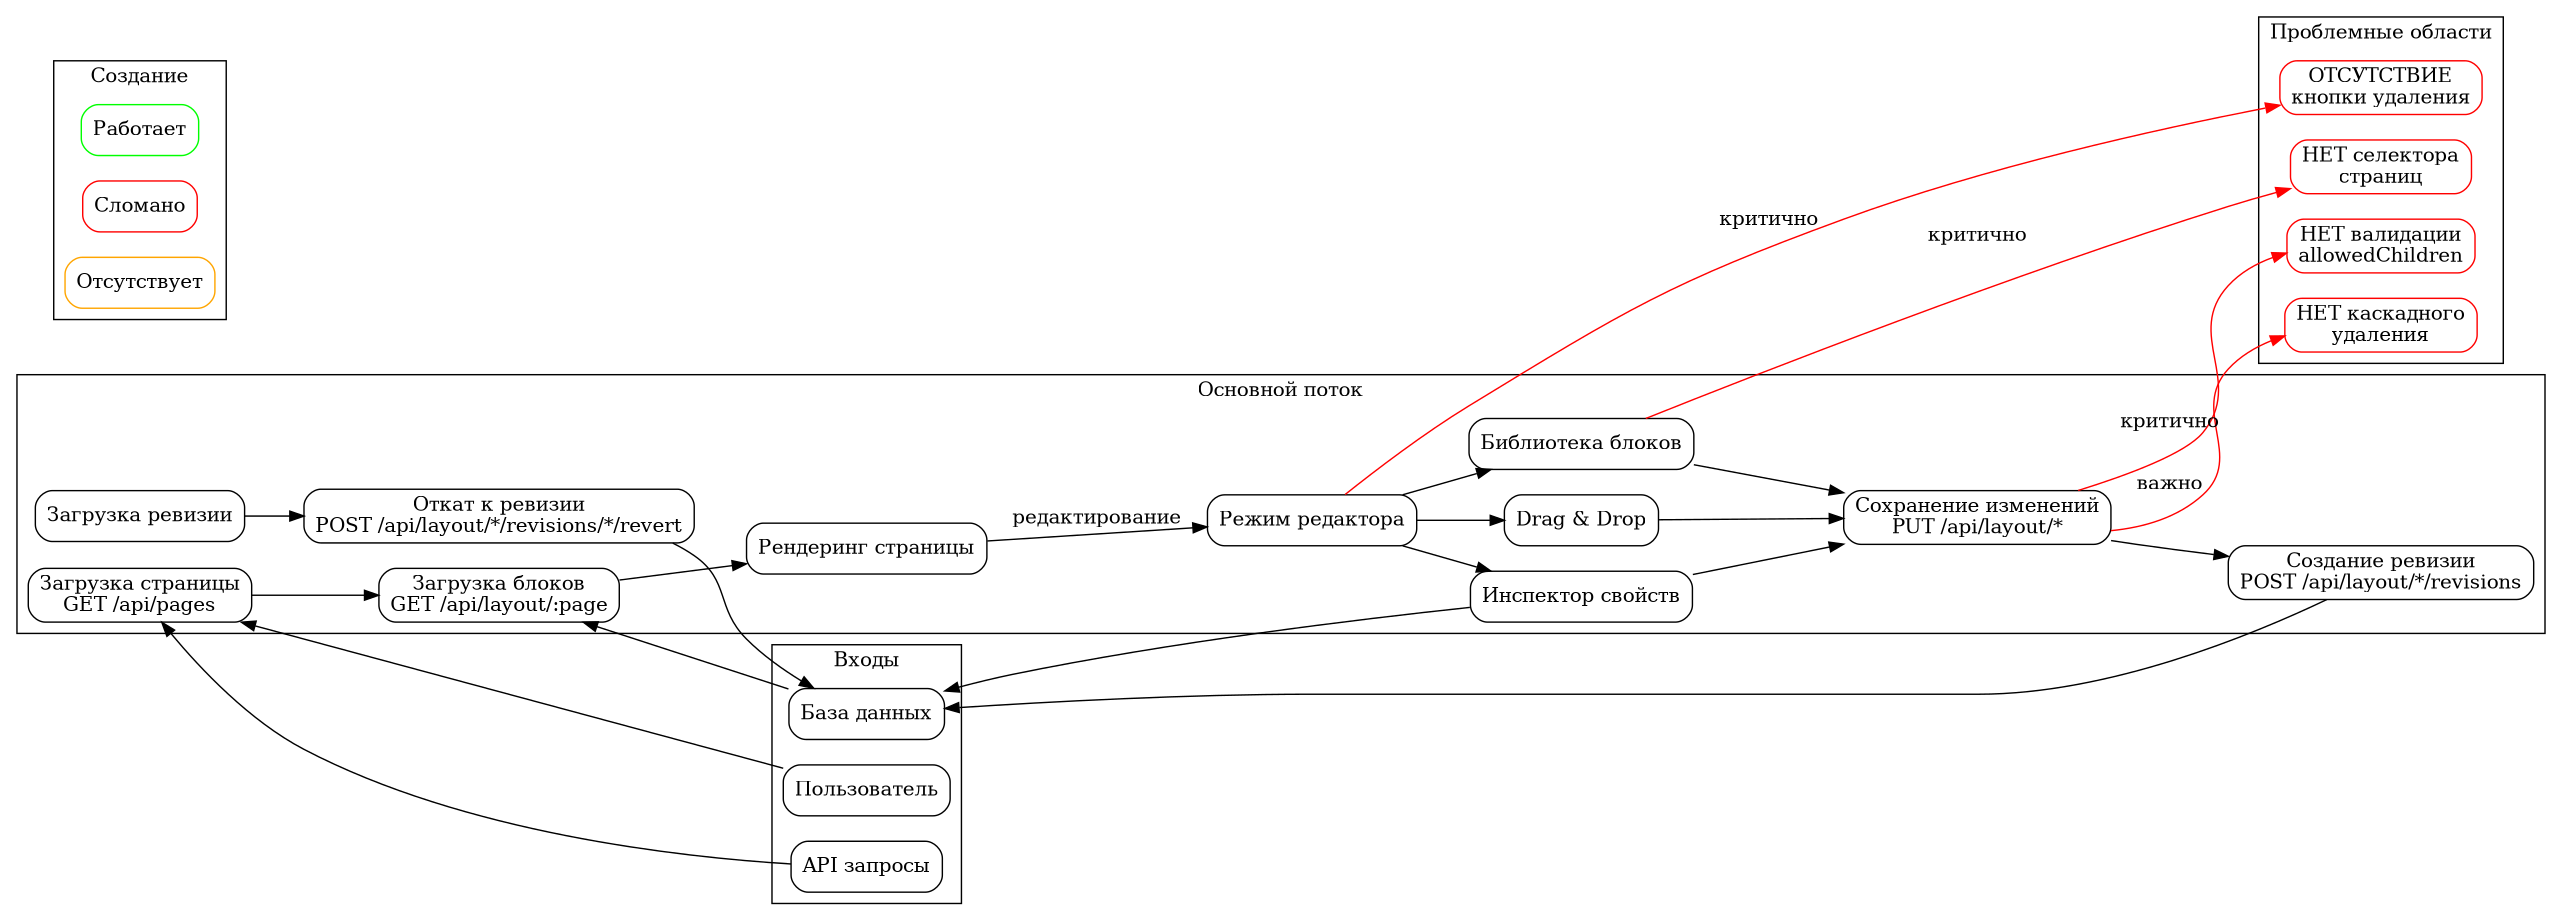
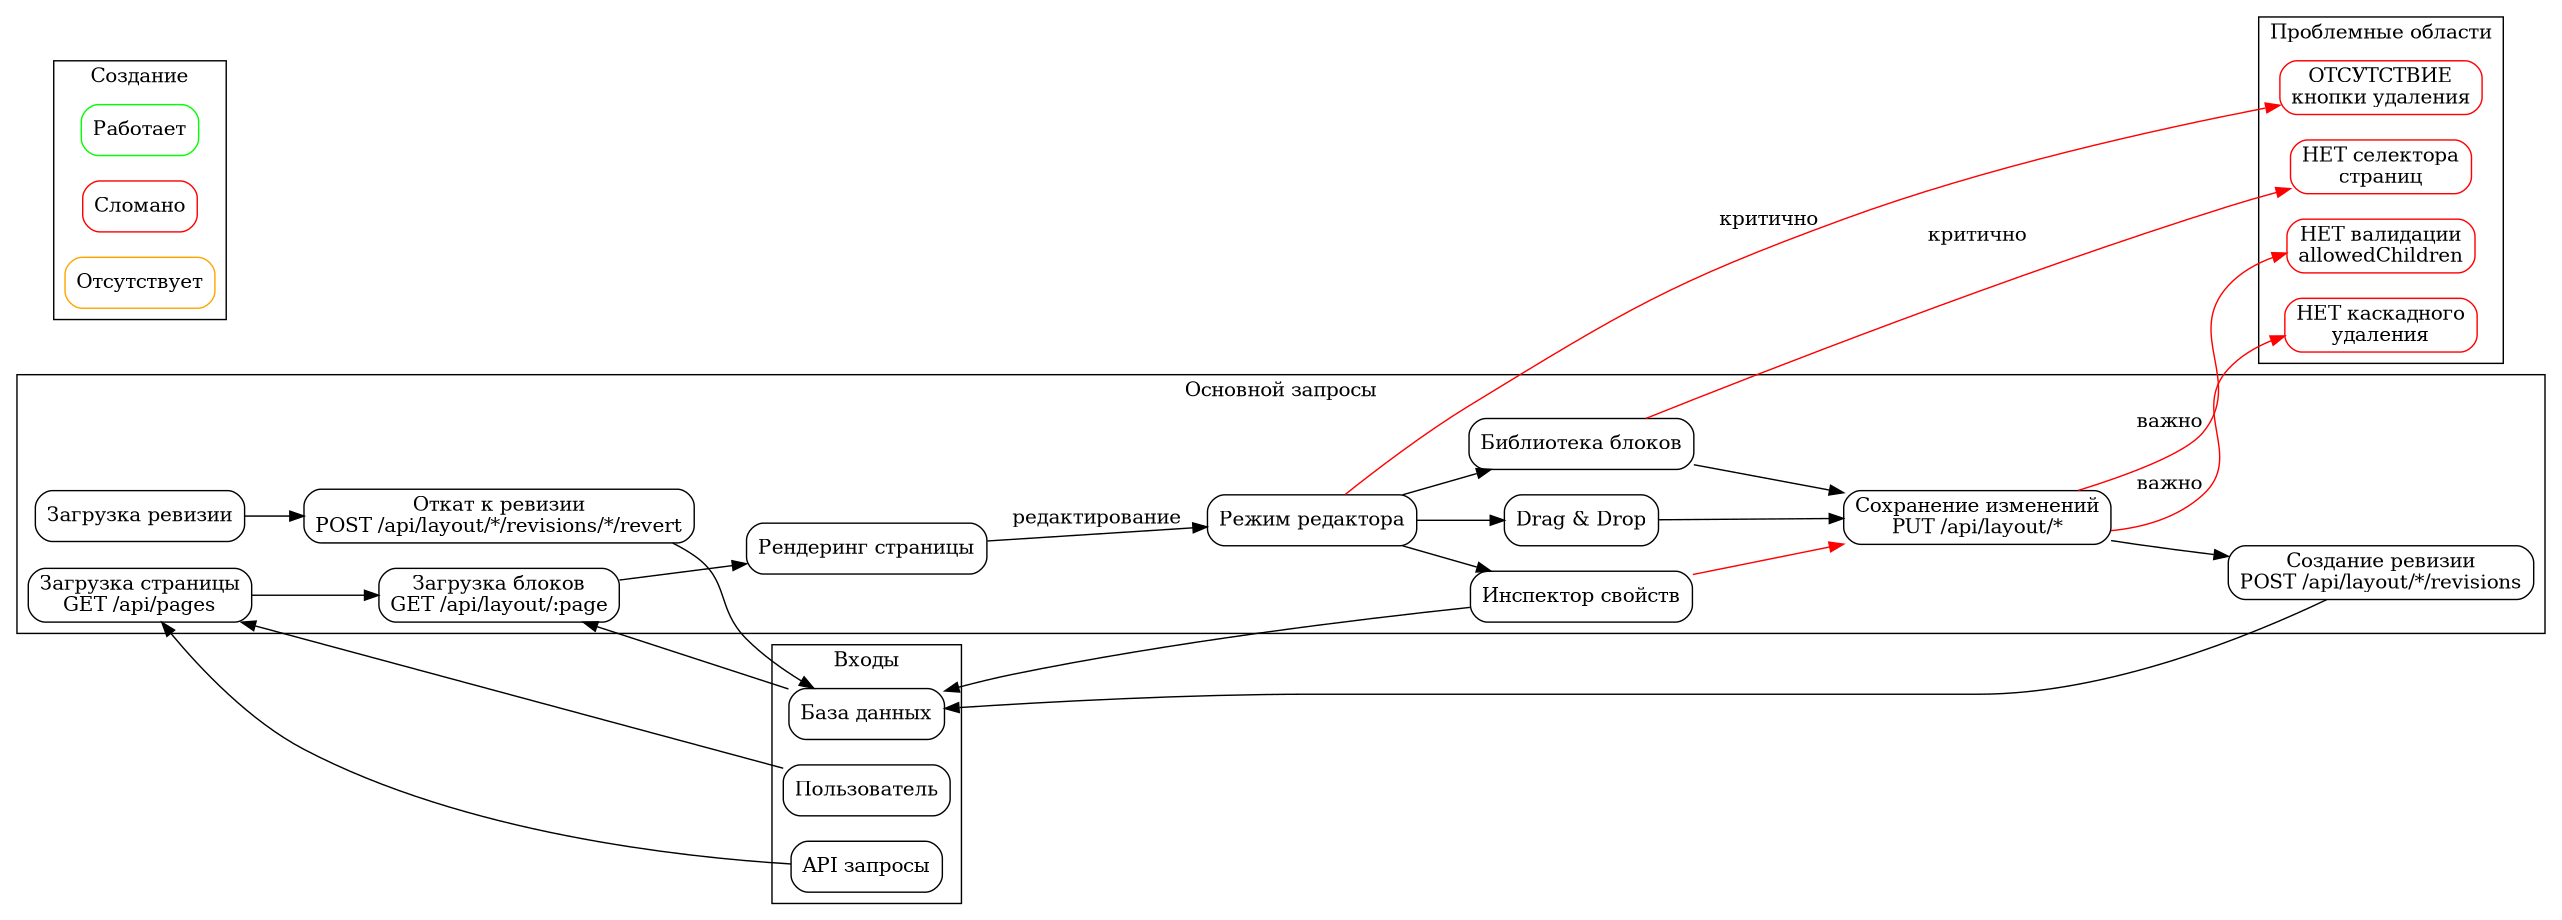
(1281, 391) -> (1281, 391)
(2170, 422) -> (2170, 422)
(1761, 561) -> (1761, 561)
